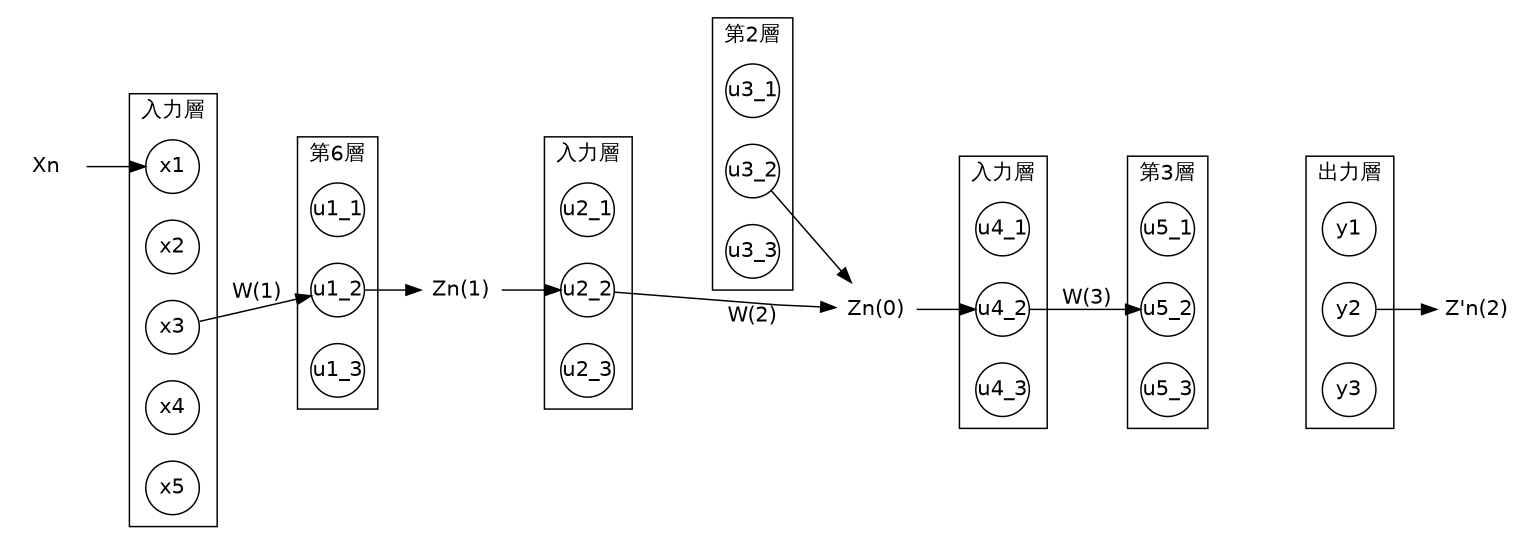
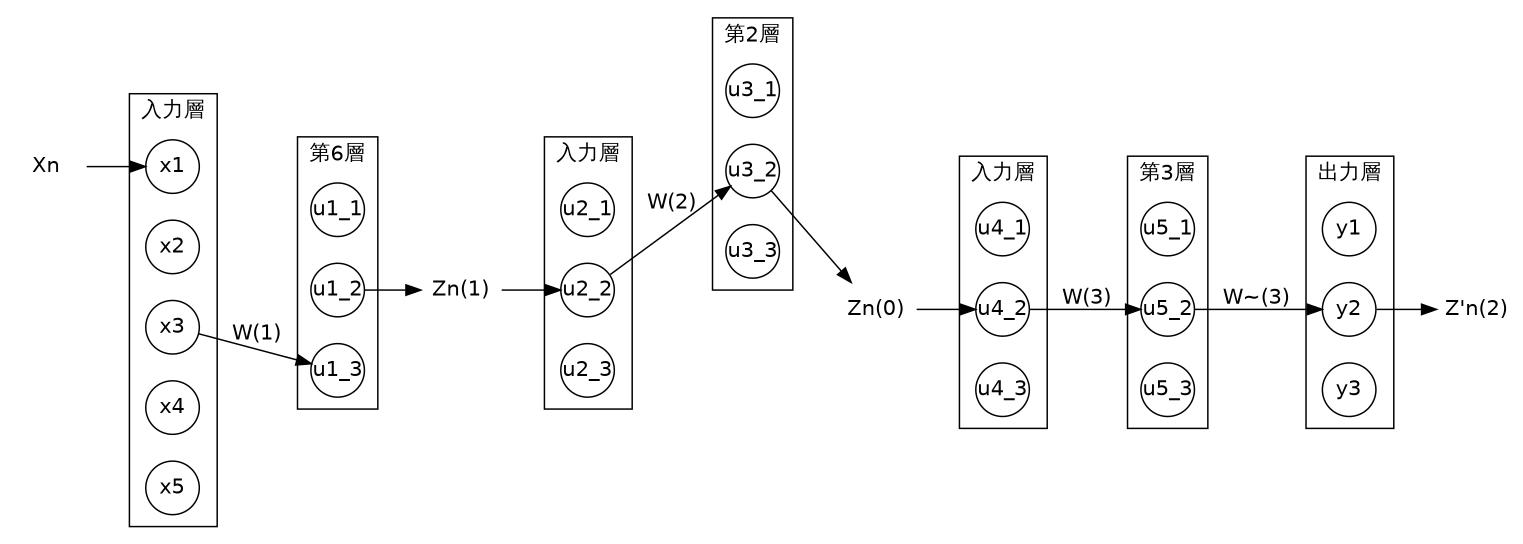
(717, 300) -> (664, 235)
none -> (1251, 309)
(248, 310) -> (248, 347)
